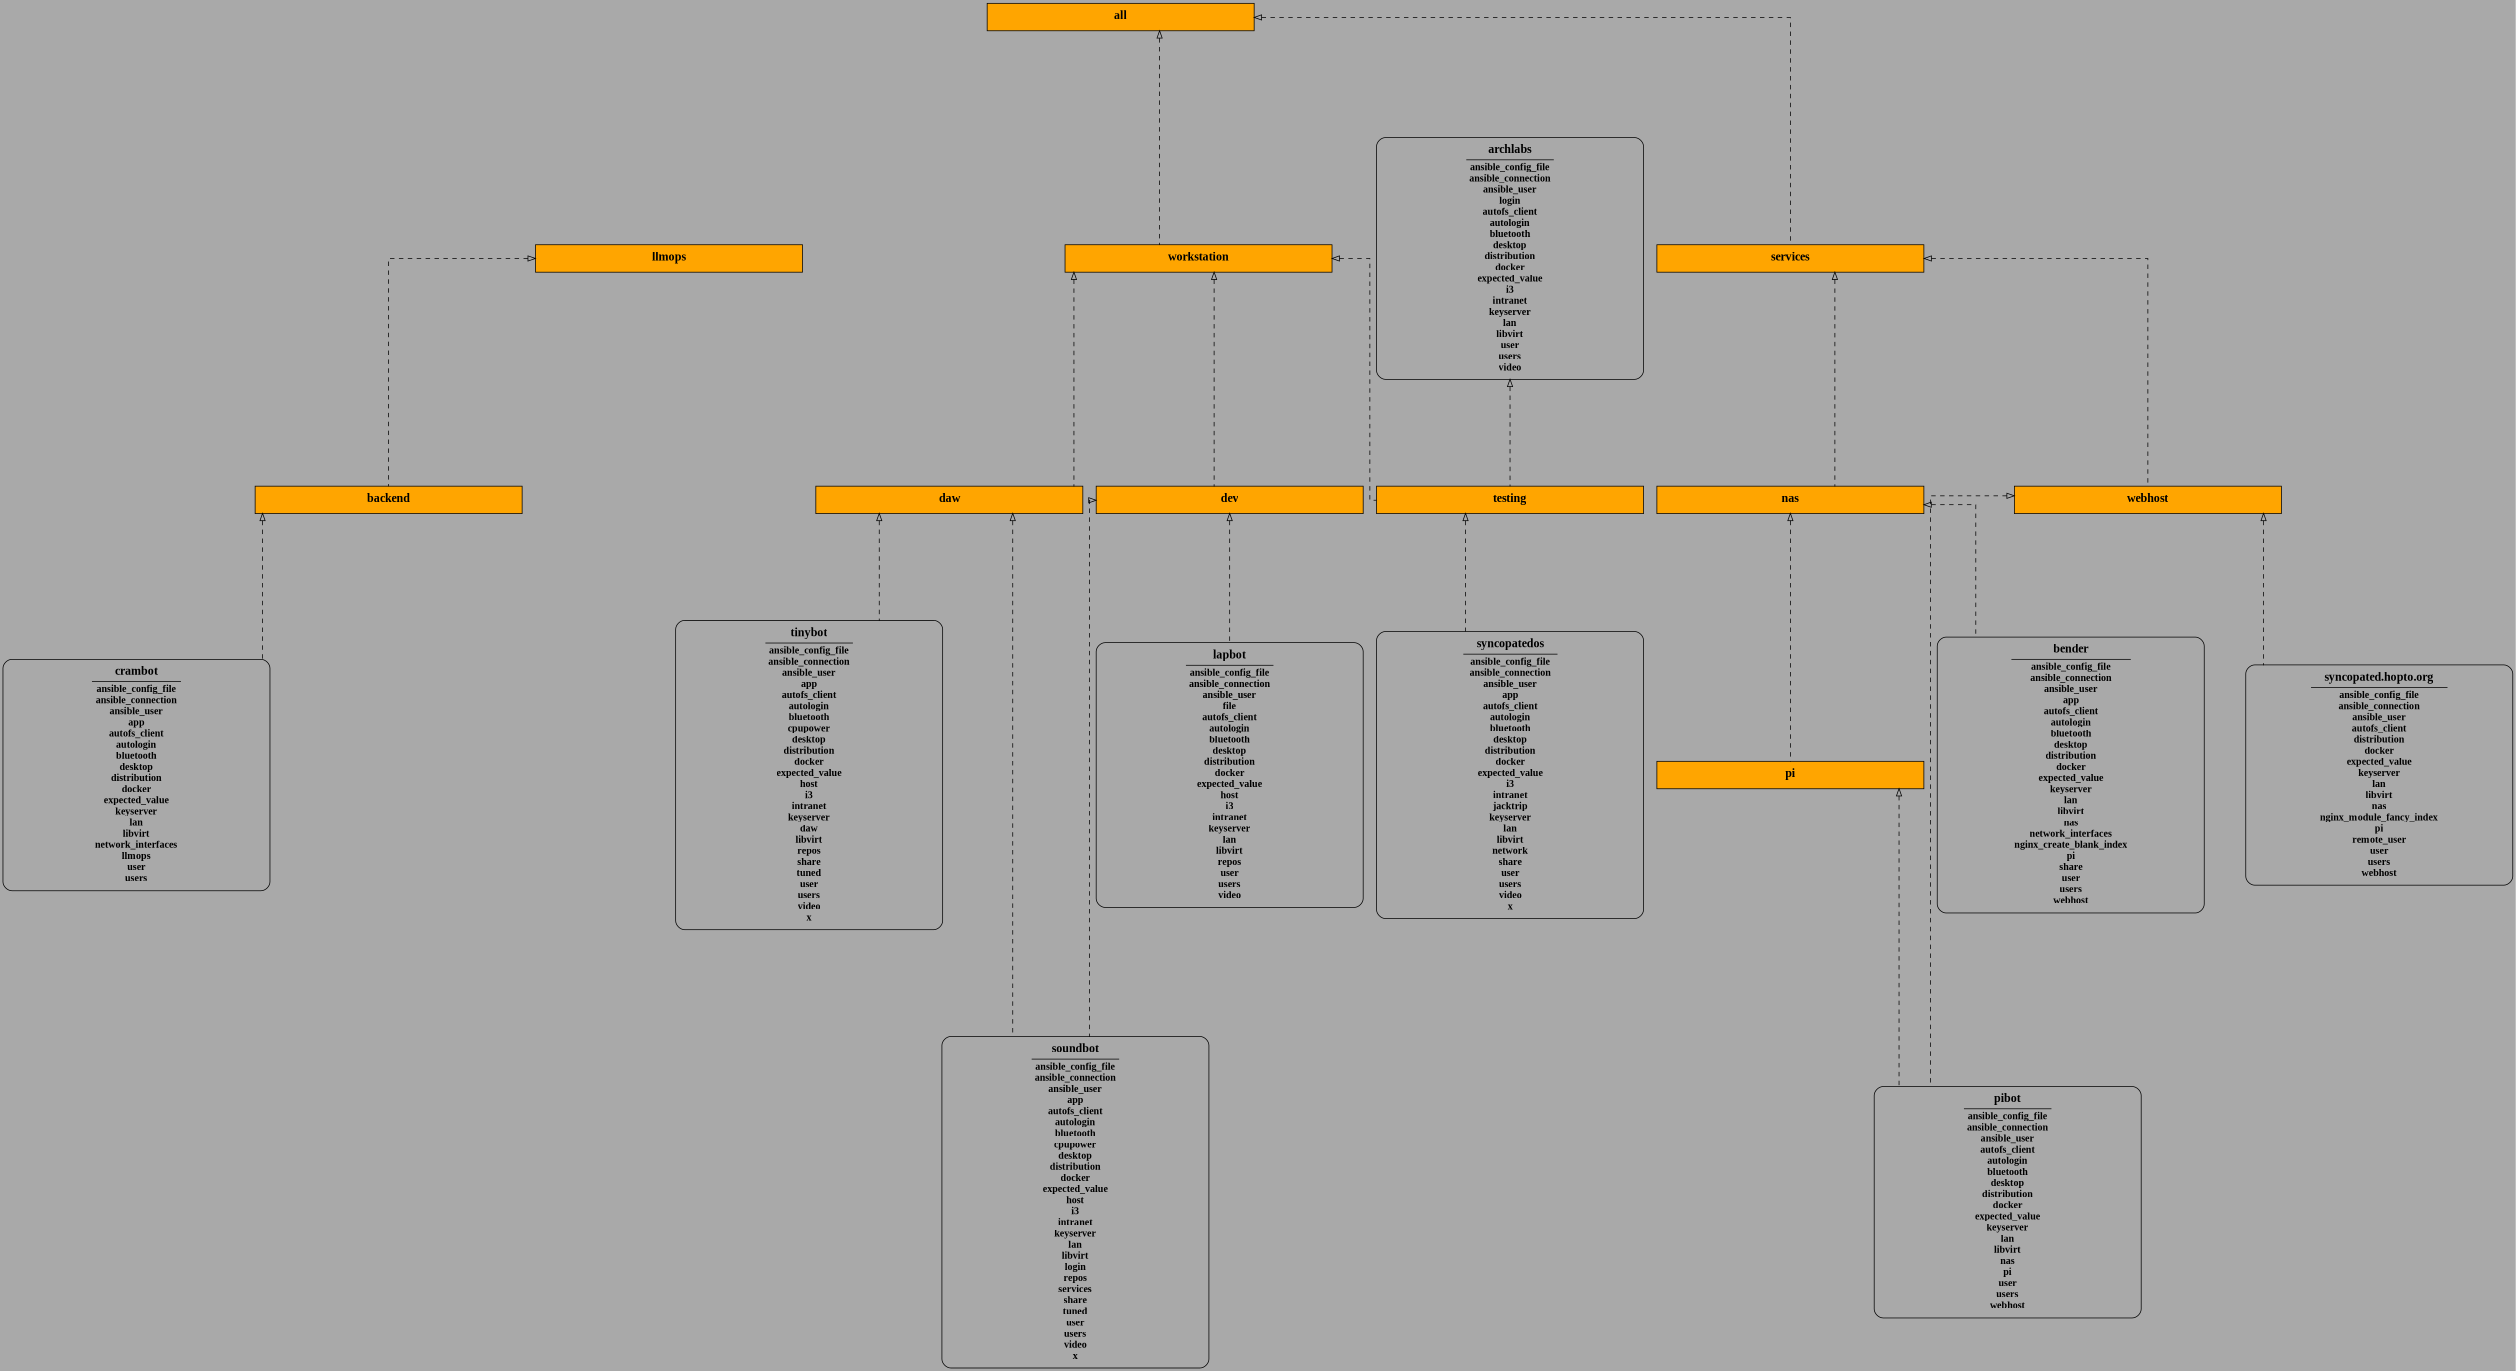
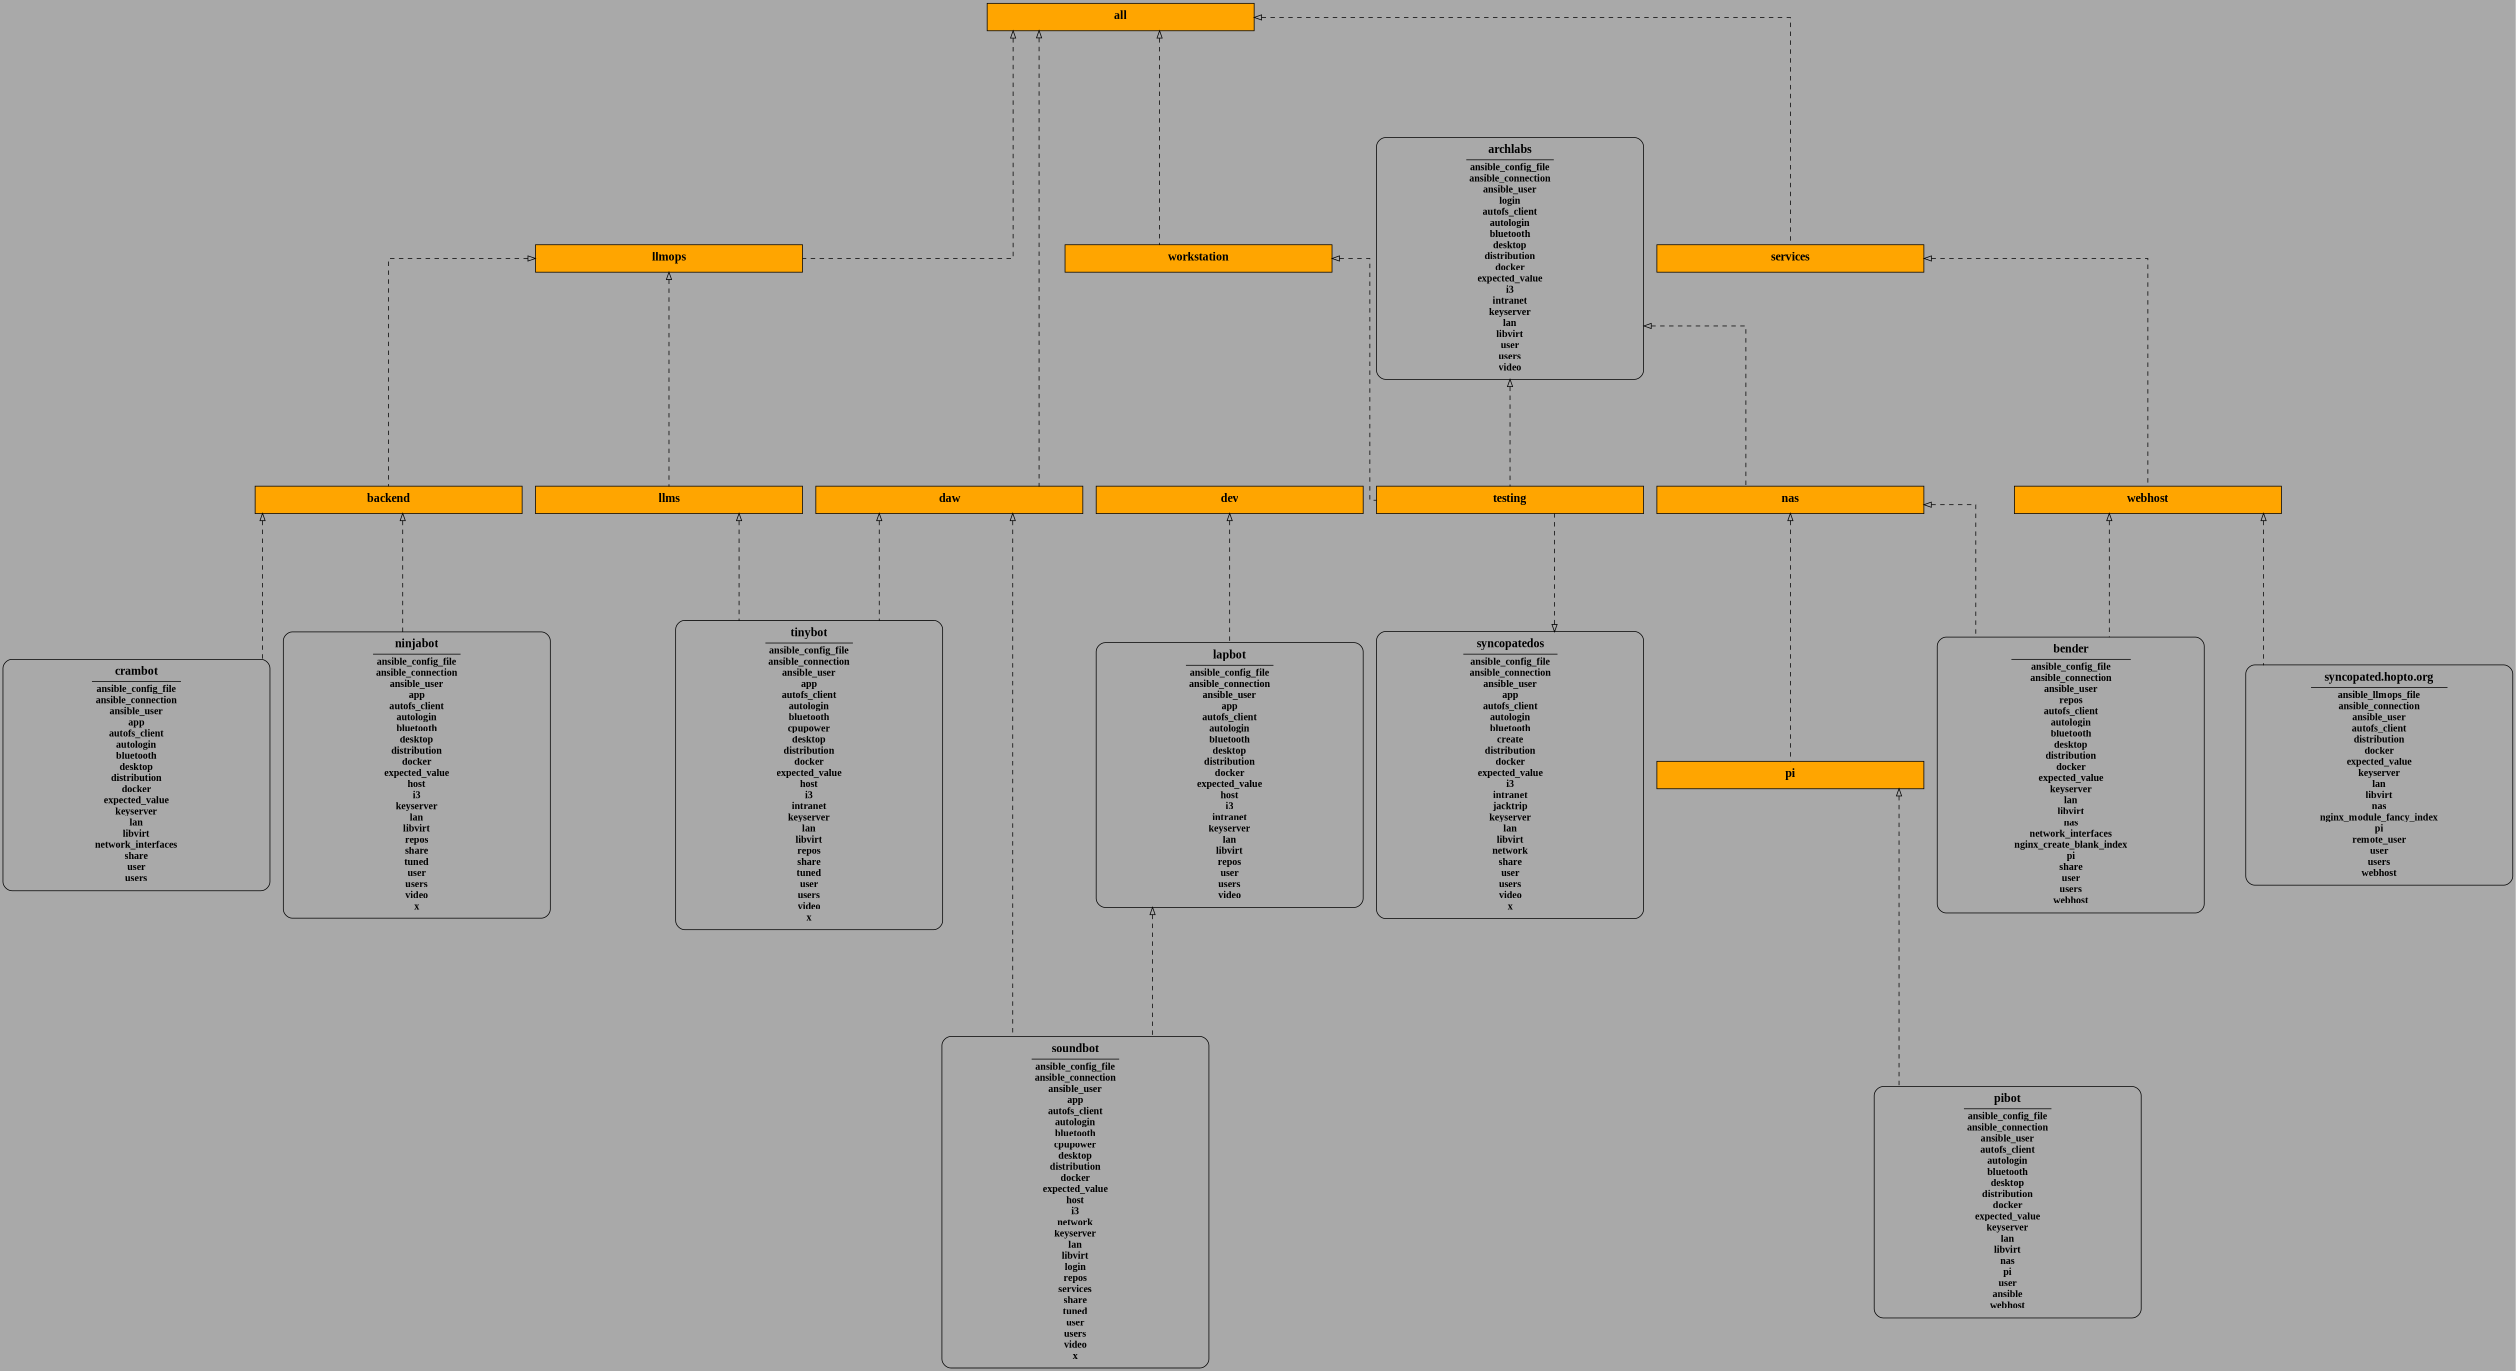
none -> (1013, 254)
(1074, 383) -> (1039, 262)
(1214, 383) -> none
(1835, 383) -> (1746, 359)
none -> (669, 500)
(1466, 576) -> (1555, 569)
(2379, 695) -> (2379, 695)
(2071, 700) -> (2071, 700)
(1230, 706) -> (1230, 706)
(1510, 739) -> (1510, 739)
(1931, 753) -> (2109, 579)
(1090, 768) -> (1153, 976)
none -> (417, 775)
(809, 828) -> (809, 828)
(136, 856) -> (136, 856)
(1075, 1222) -> (1075, 1222)
(2008, 1294) -> (2008, 1294)
